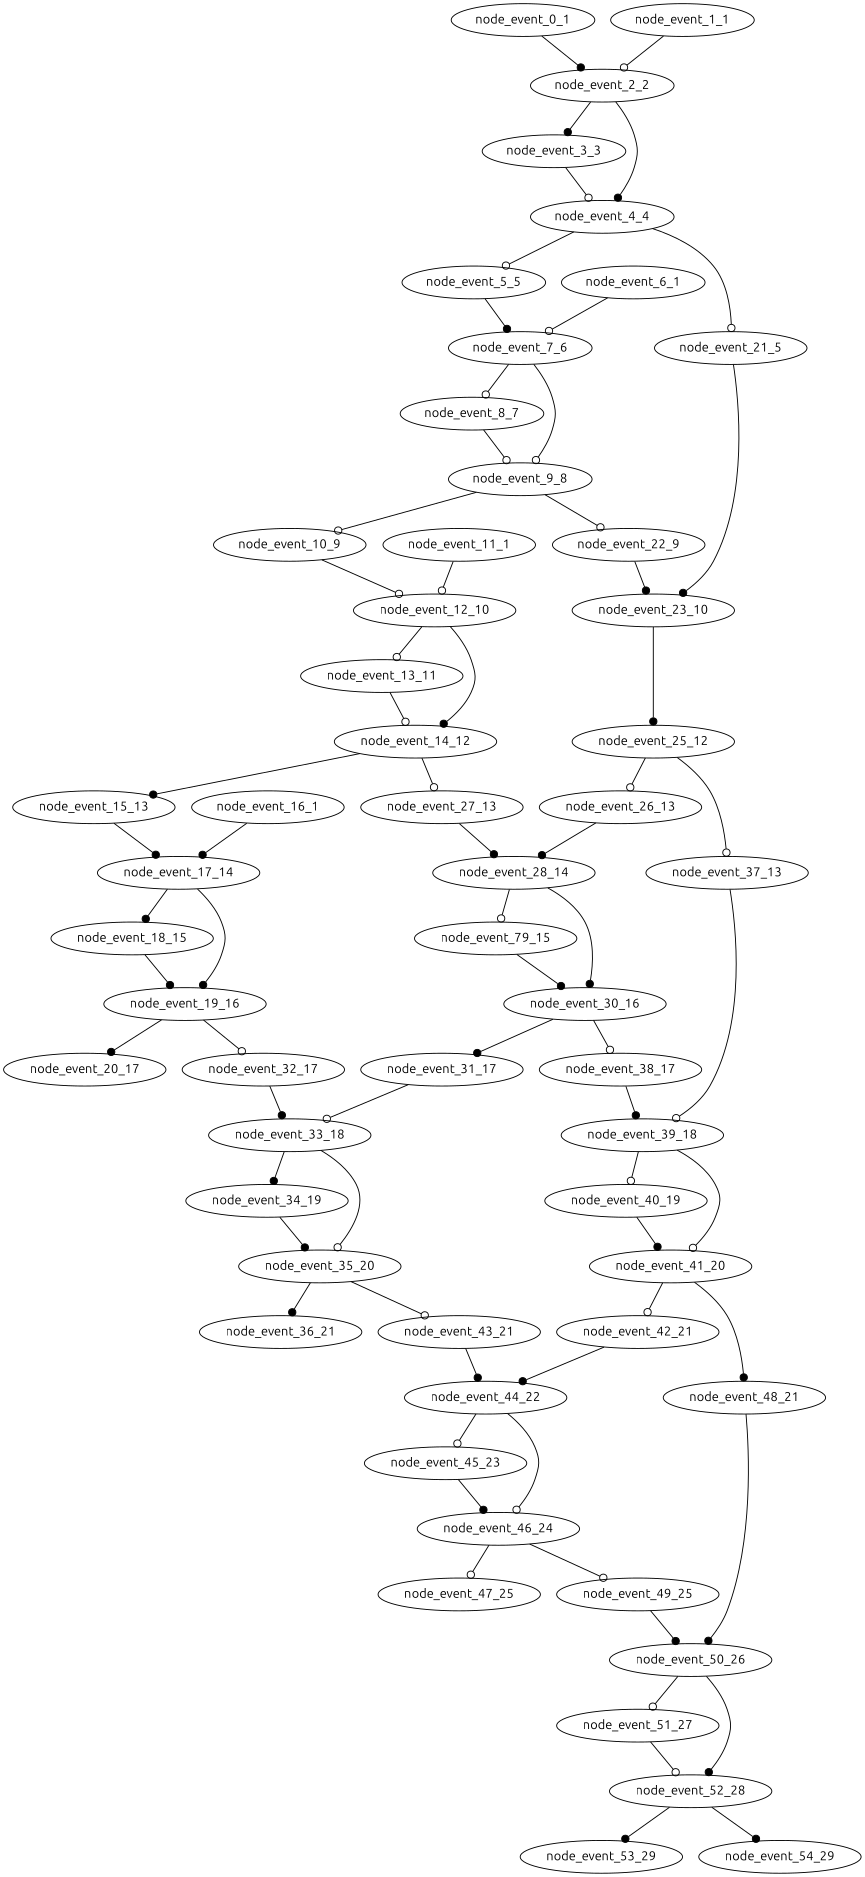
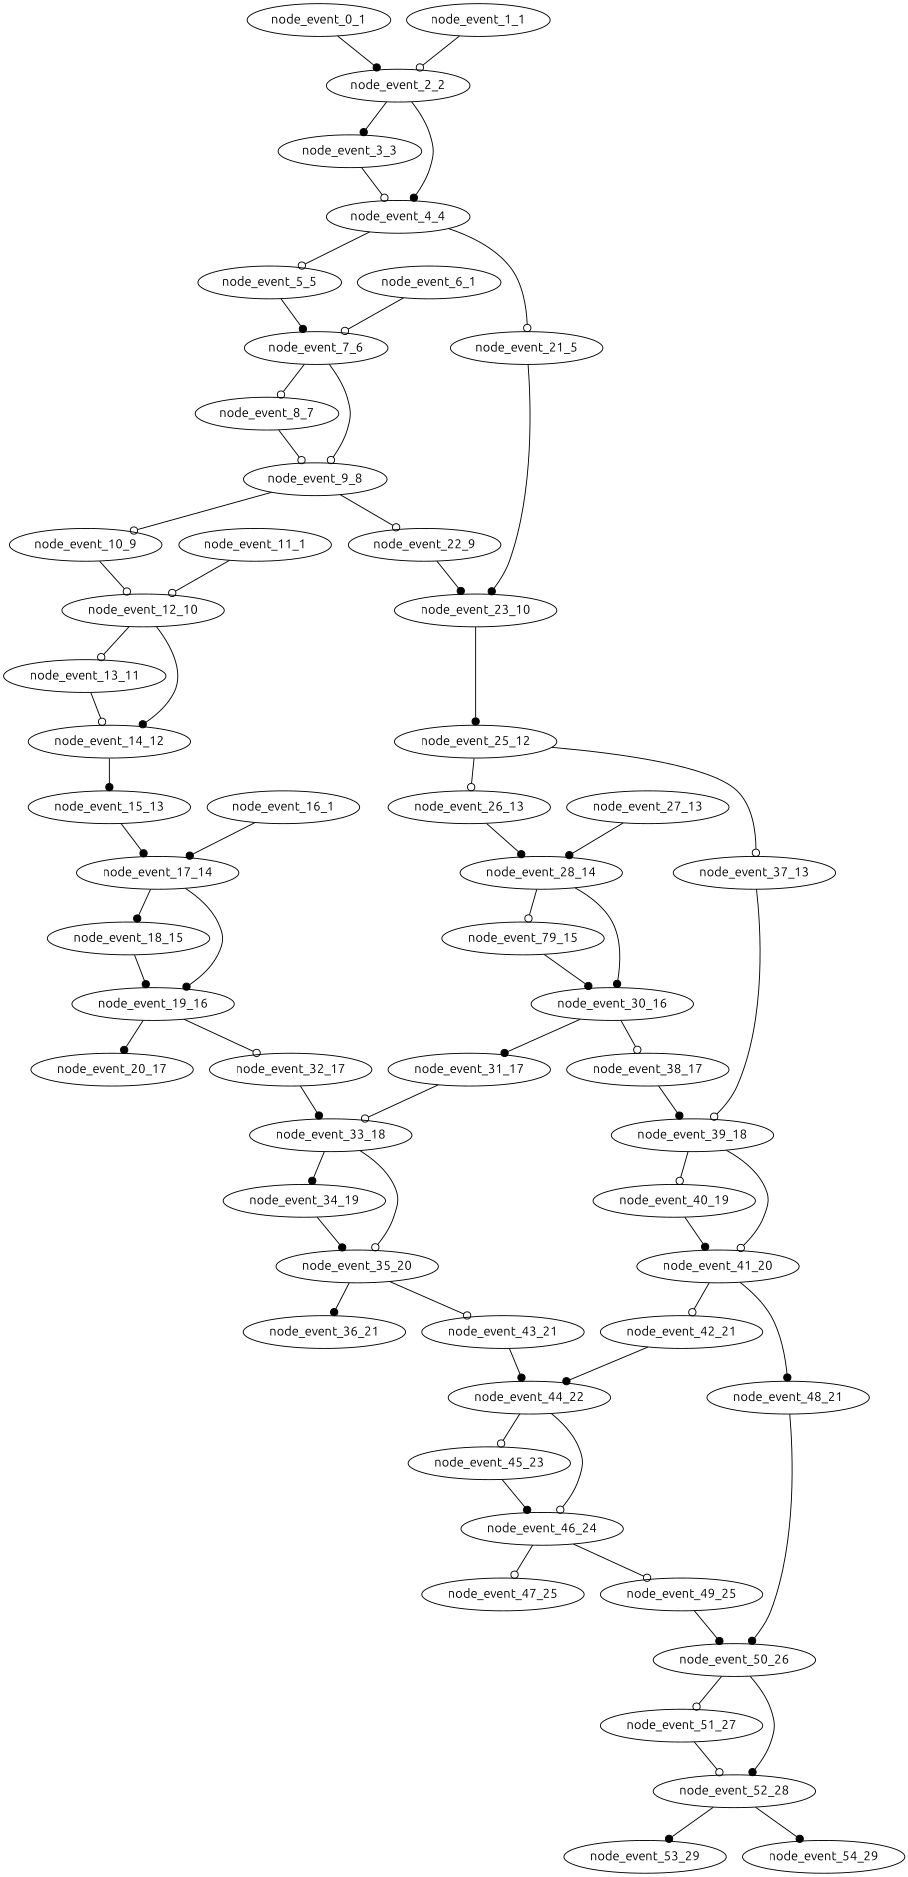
(427, 771) -> none
